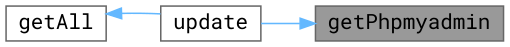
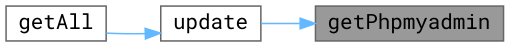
(141, 13) -> (126, 34)
